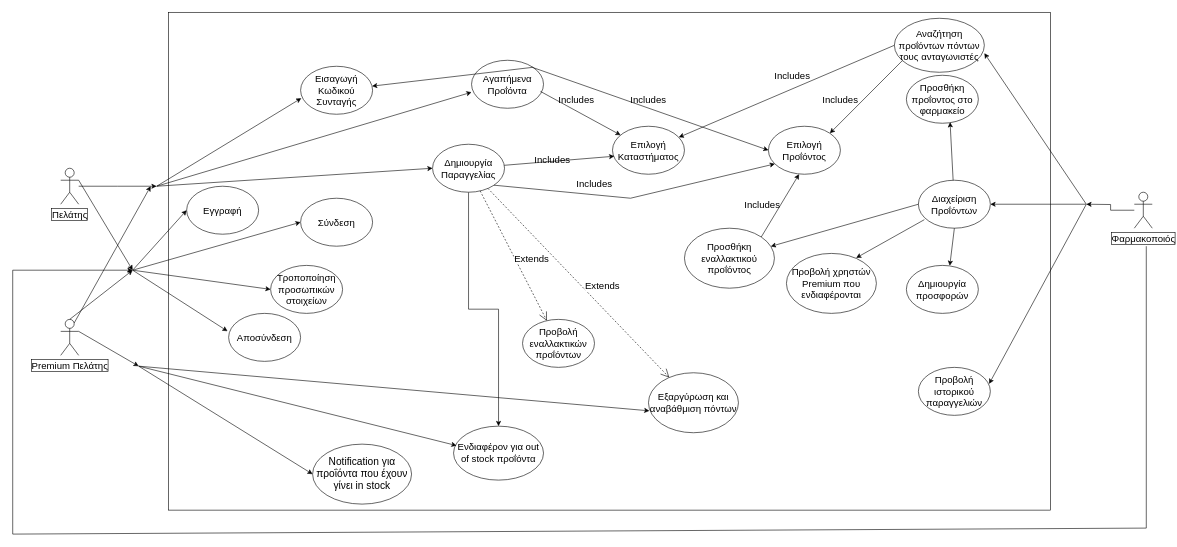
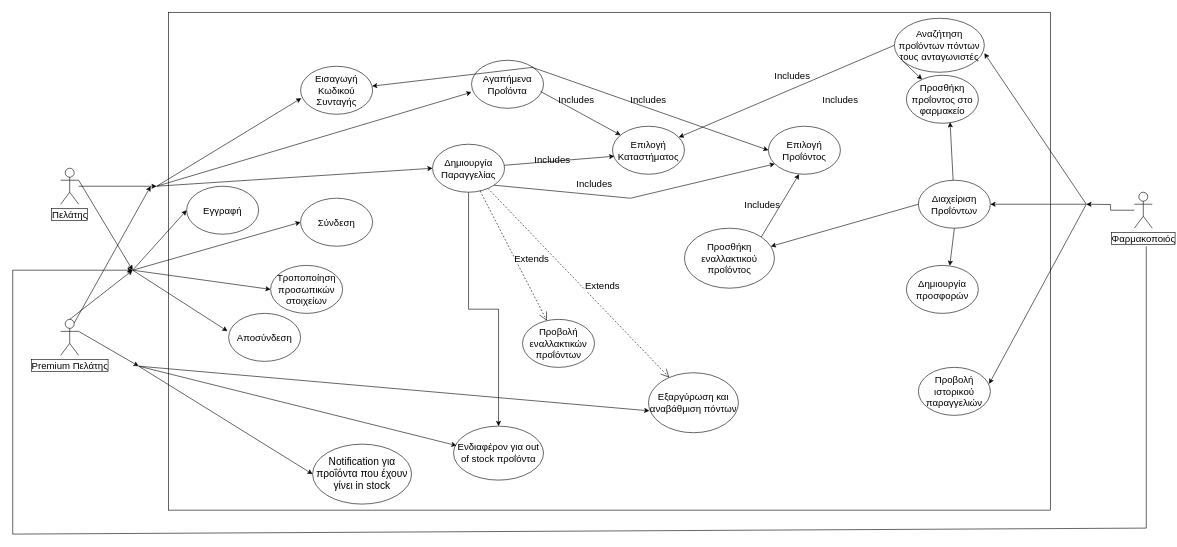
(867, 96) -> (910, 68)
(890, 239) -> none
(831, 284) -> none
